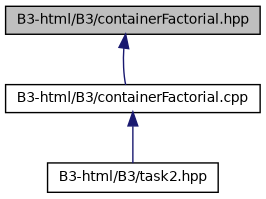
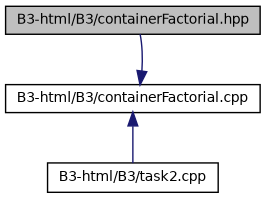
(124, 67) -> (142, 53)
(133, 178) -> (133, 178)
